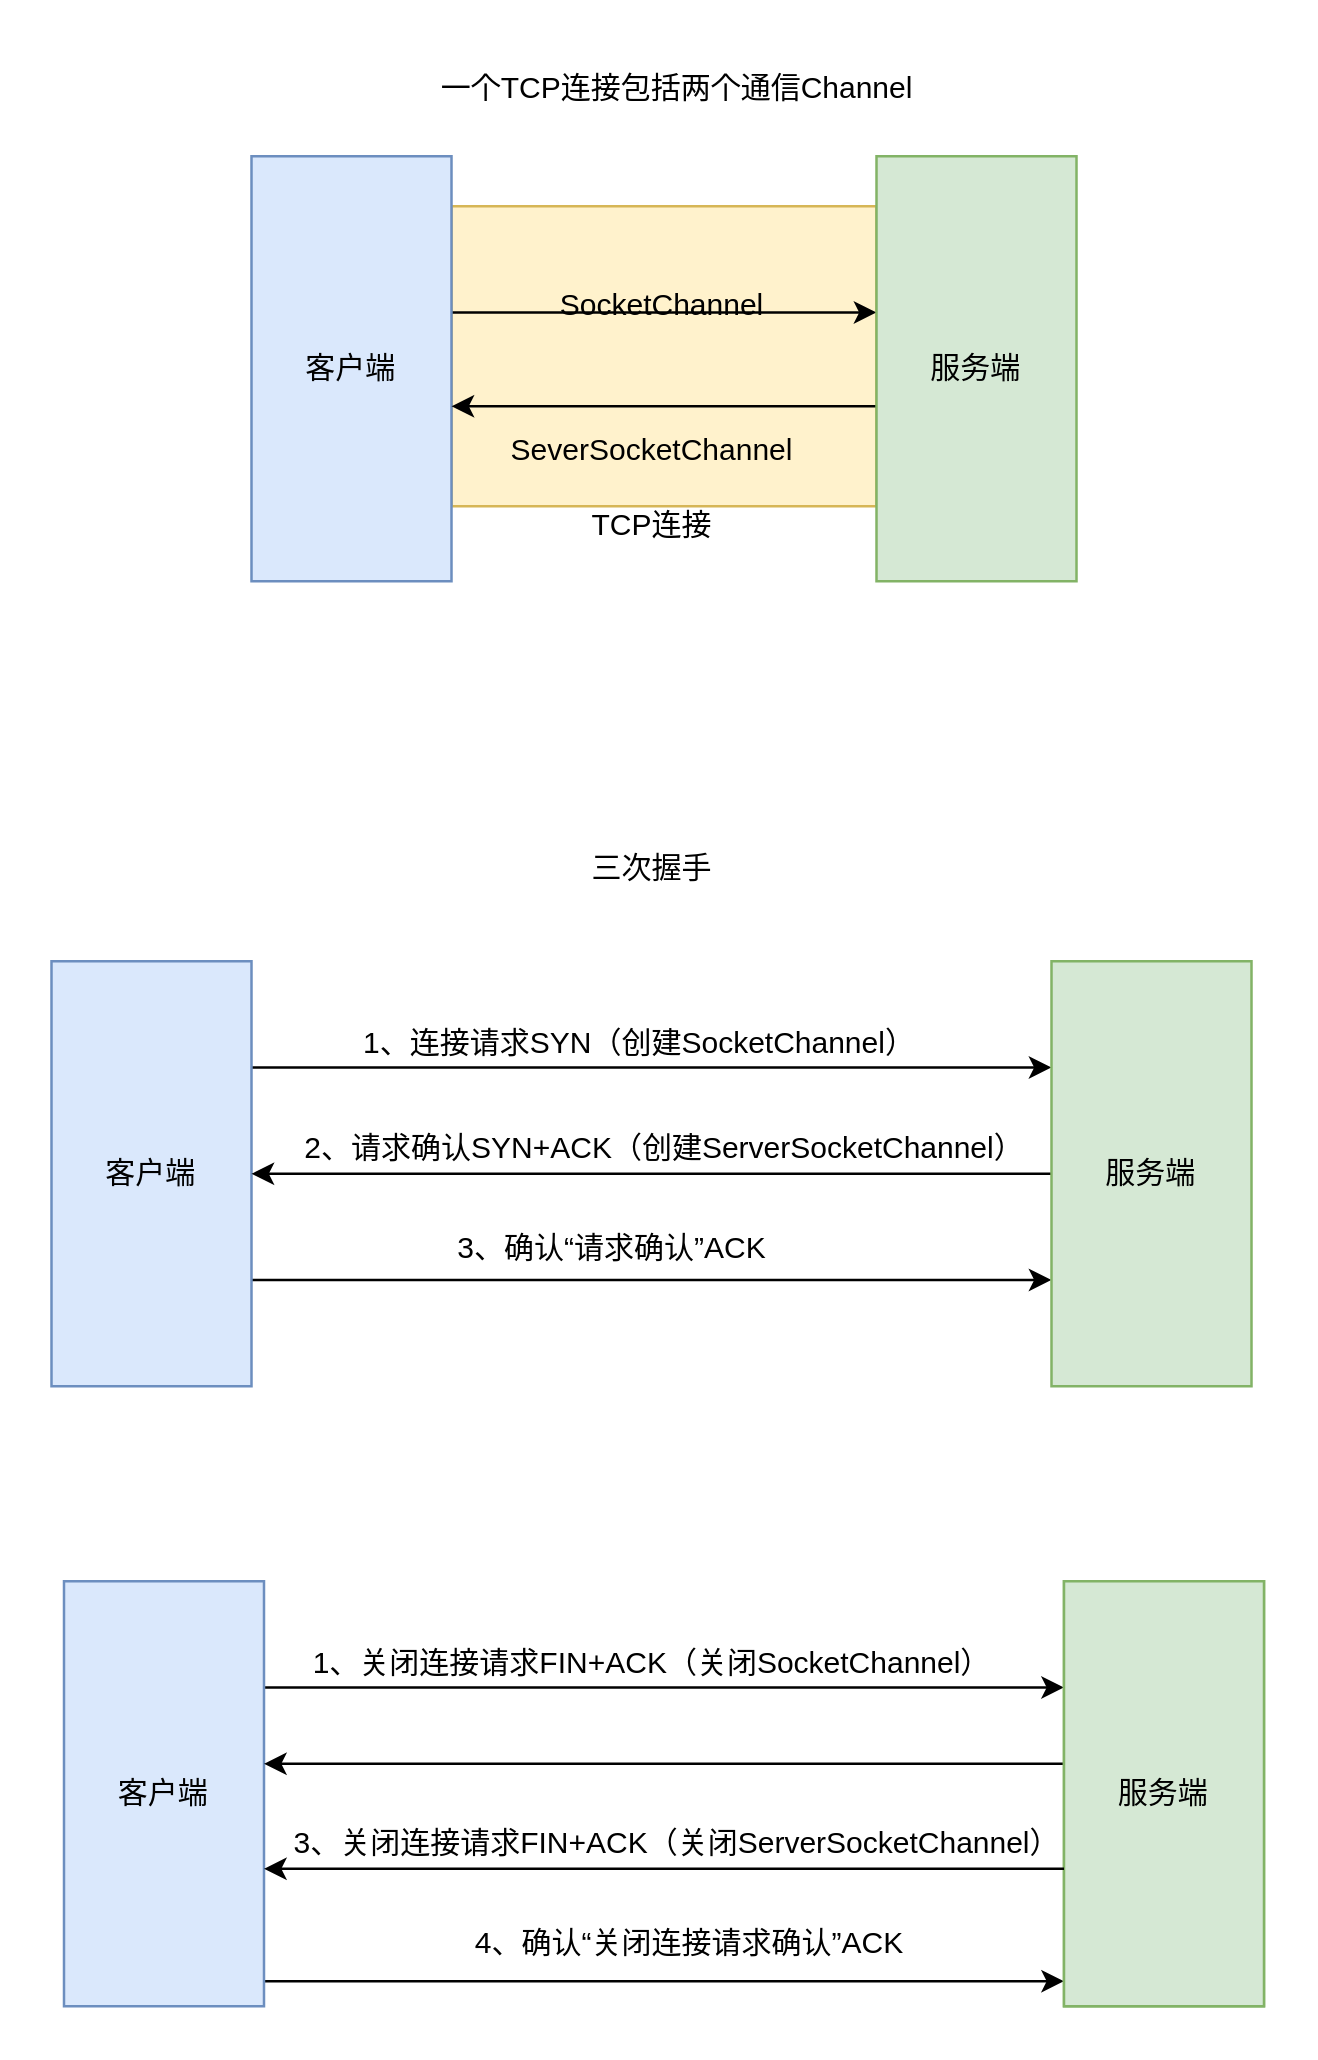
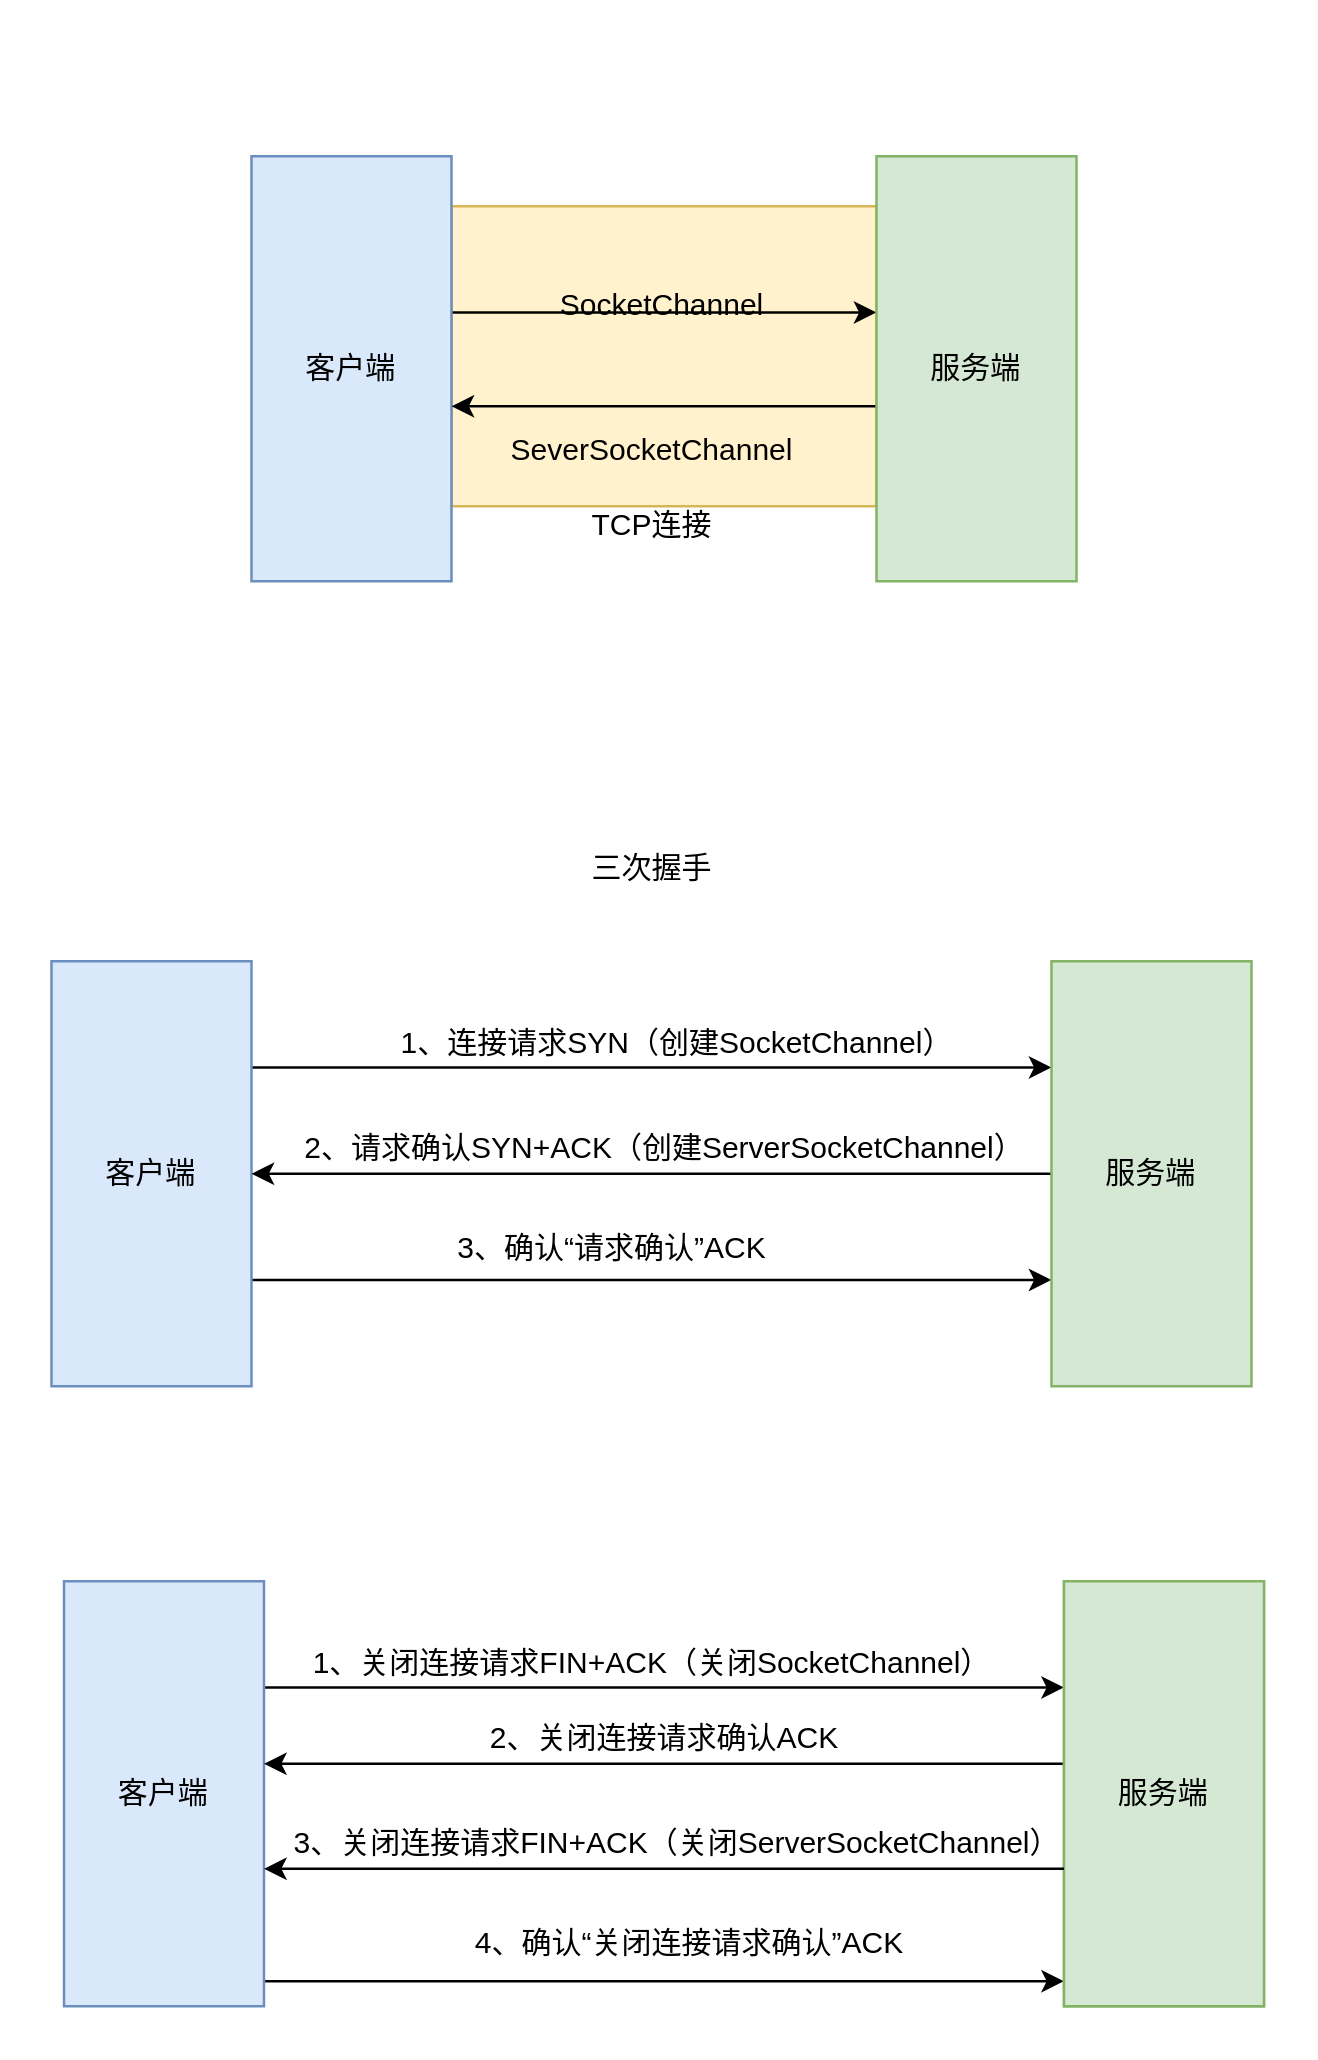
(676, 89) -> none
(639, 1044) -> (676, 1044)
none -> (664, 1739)
